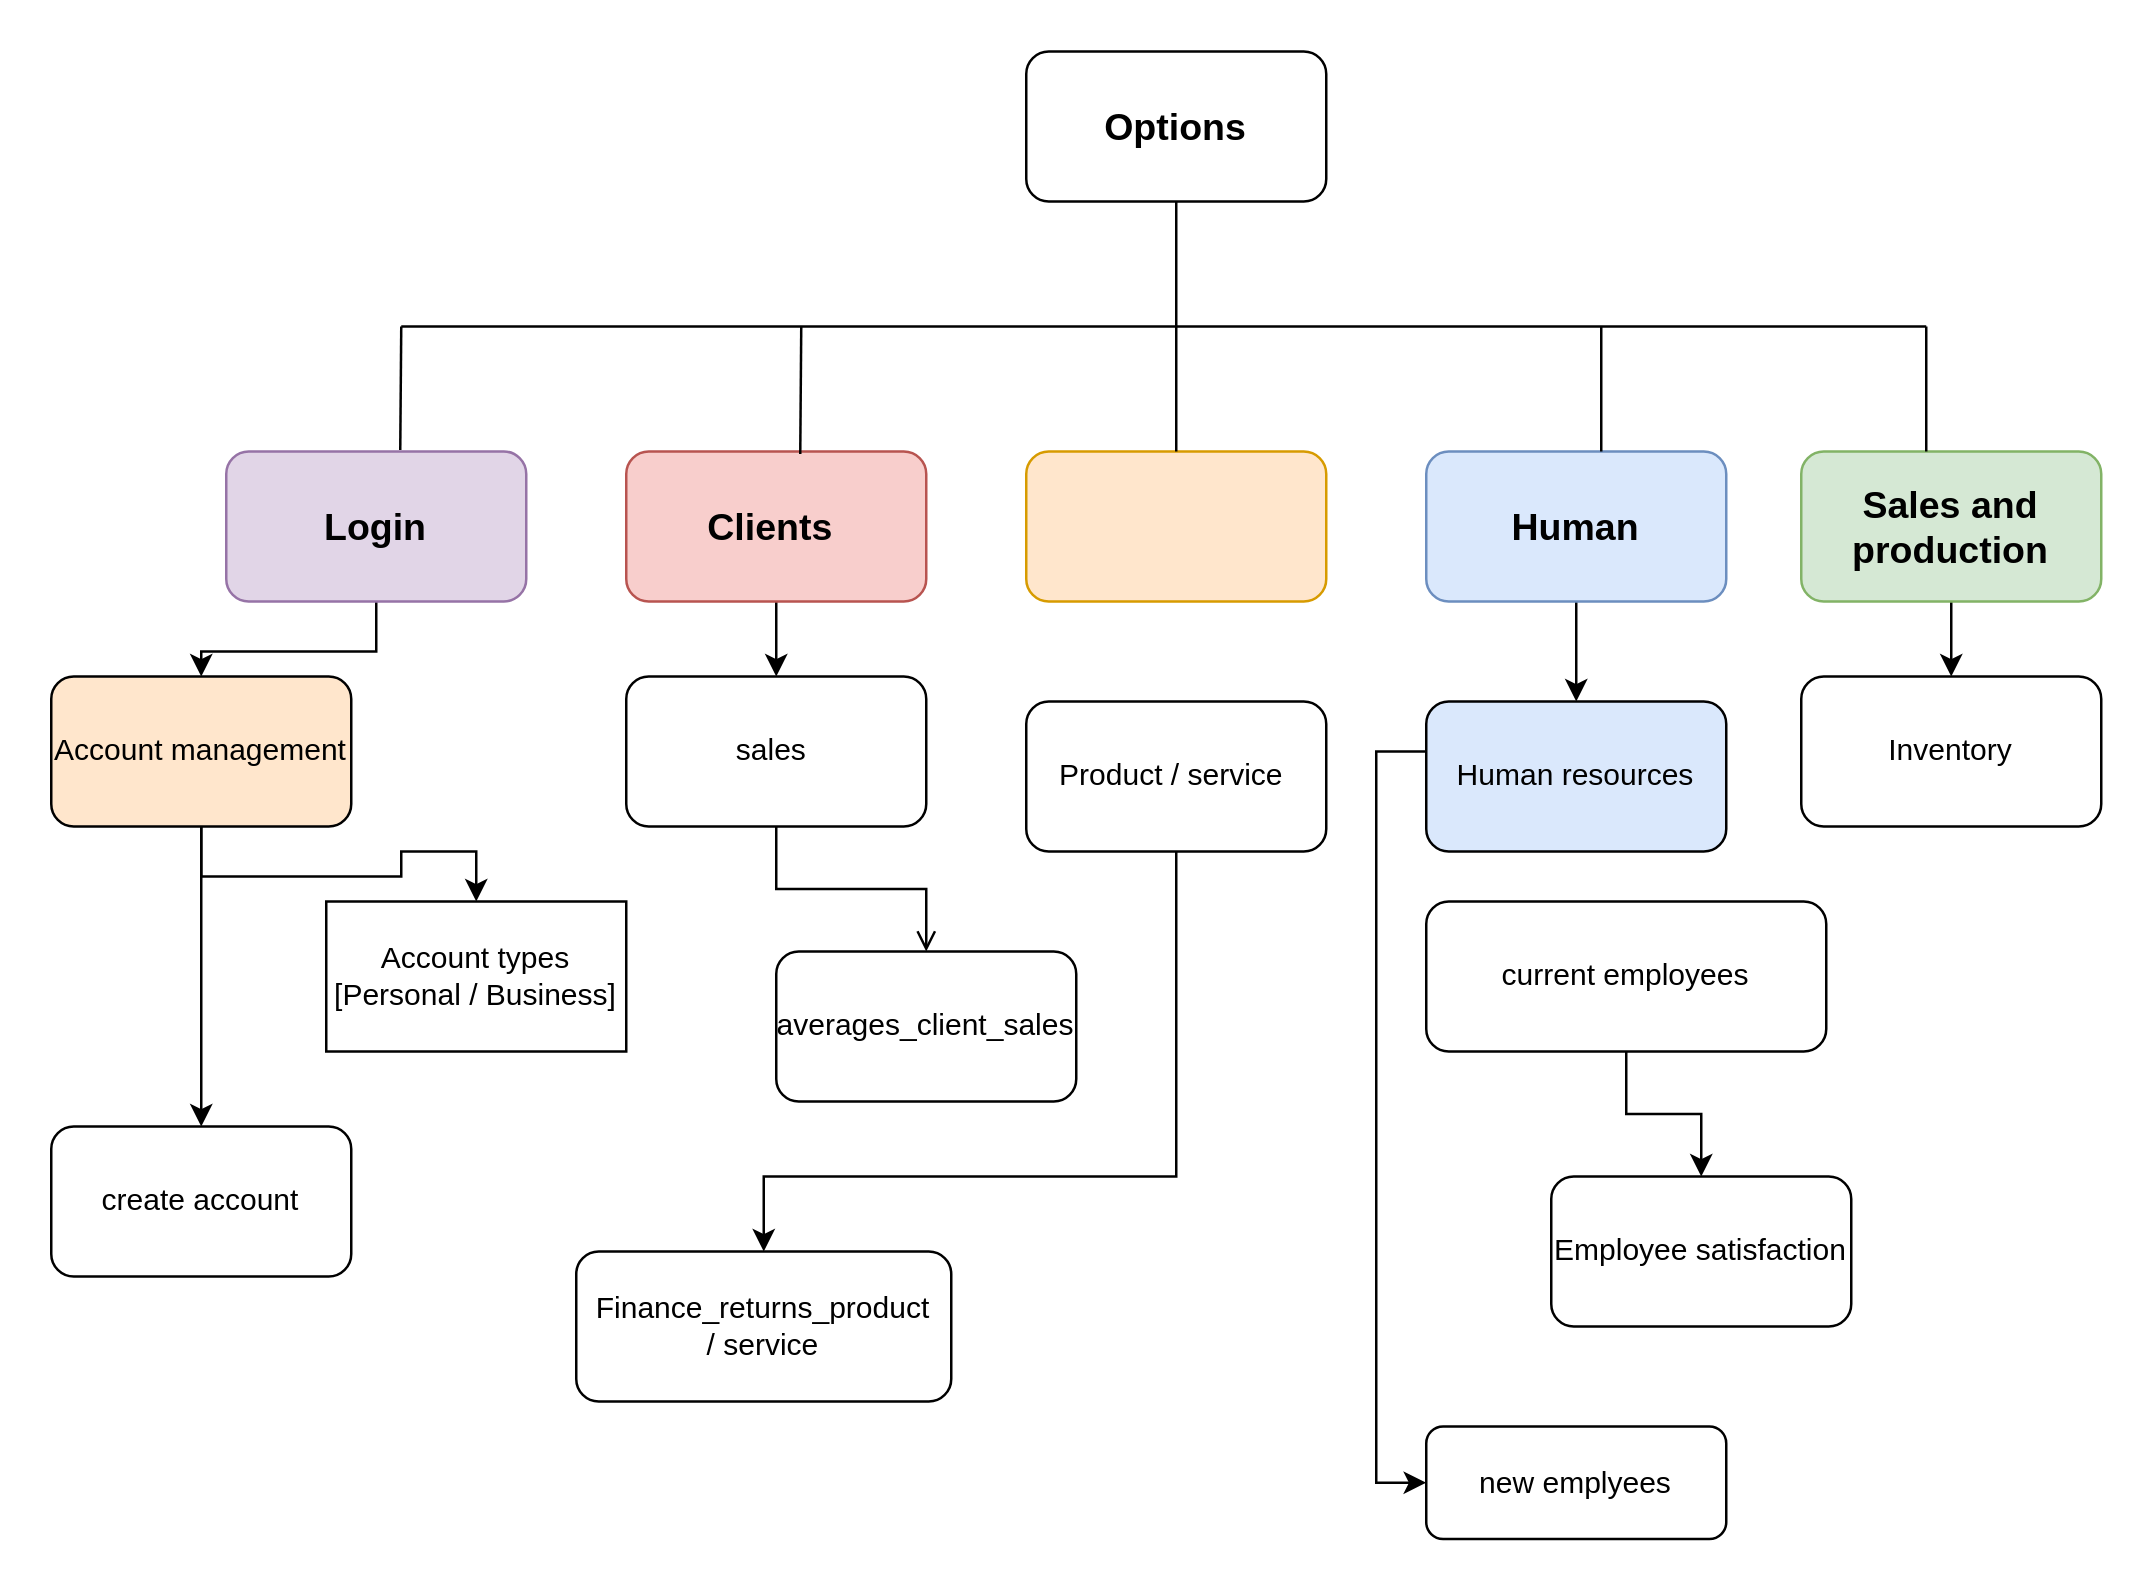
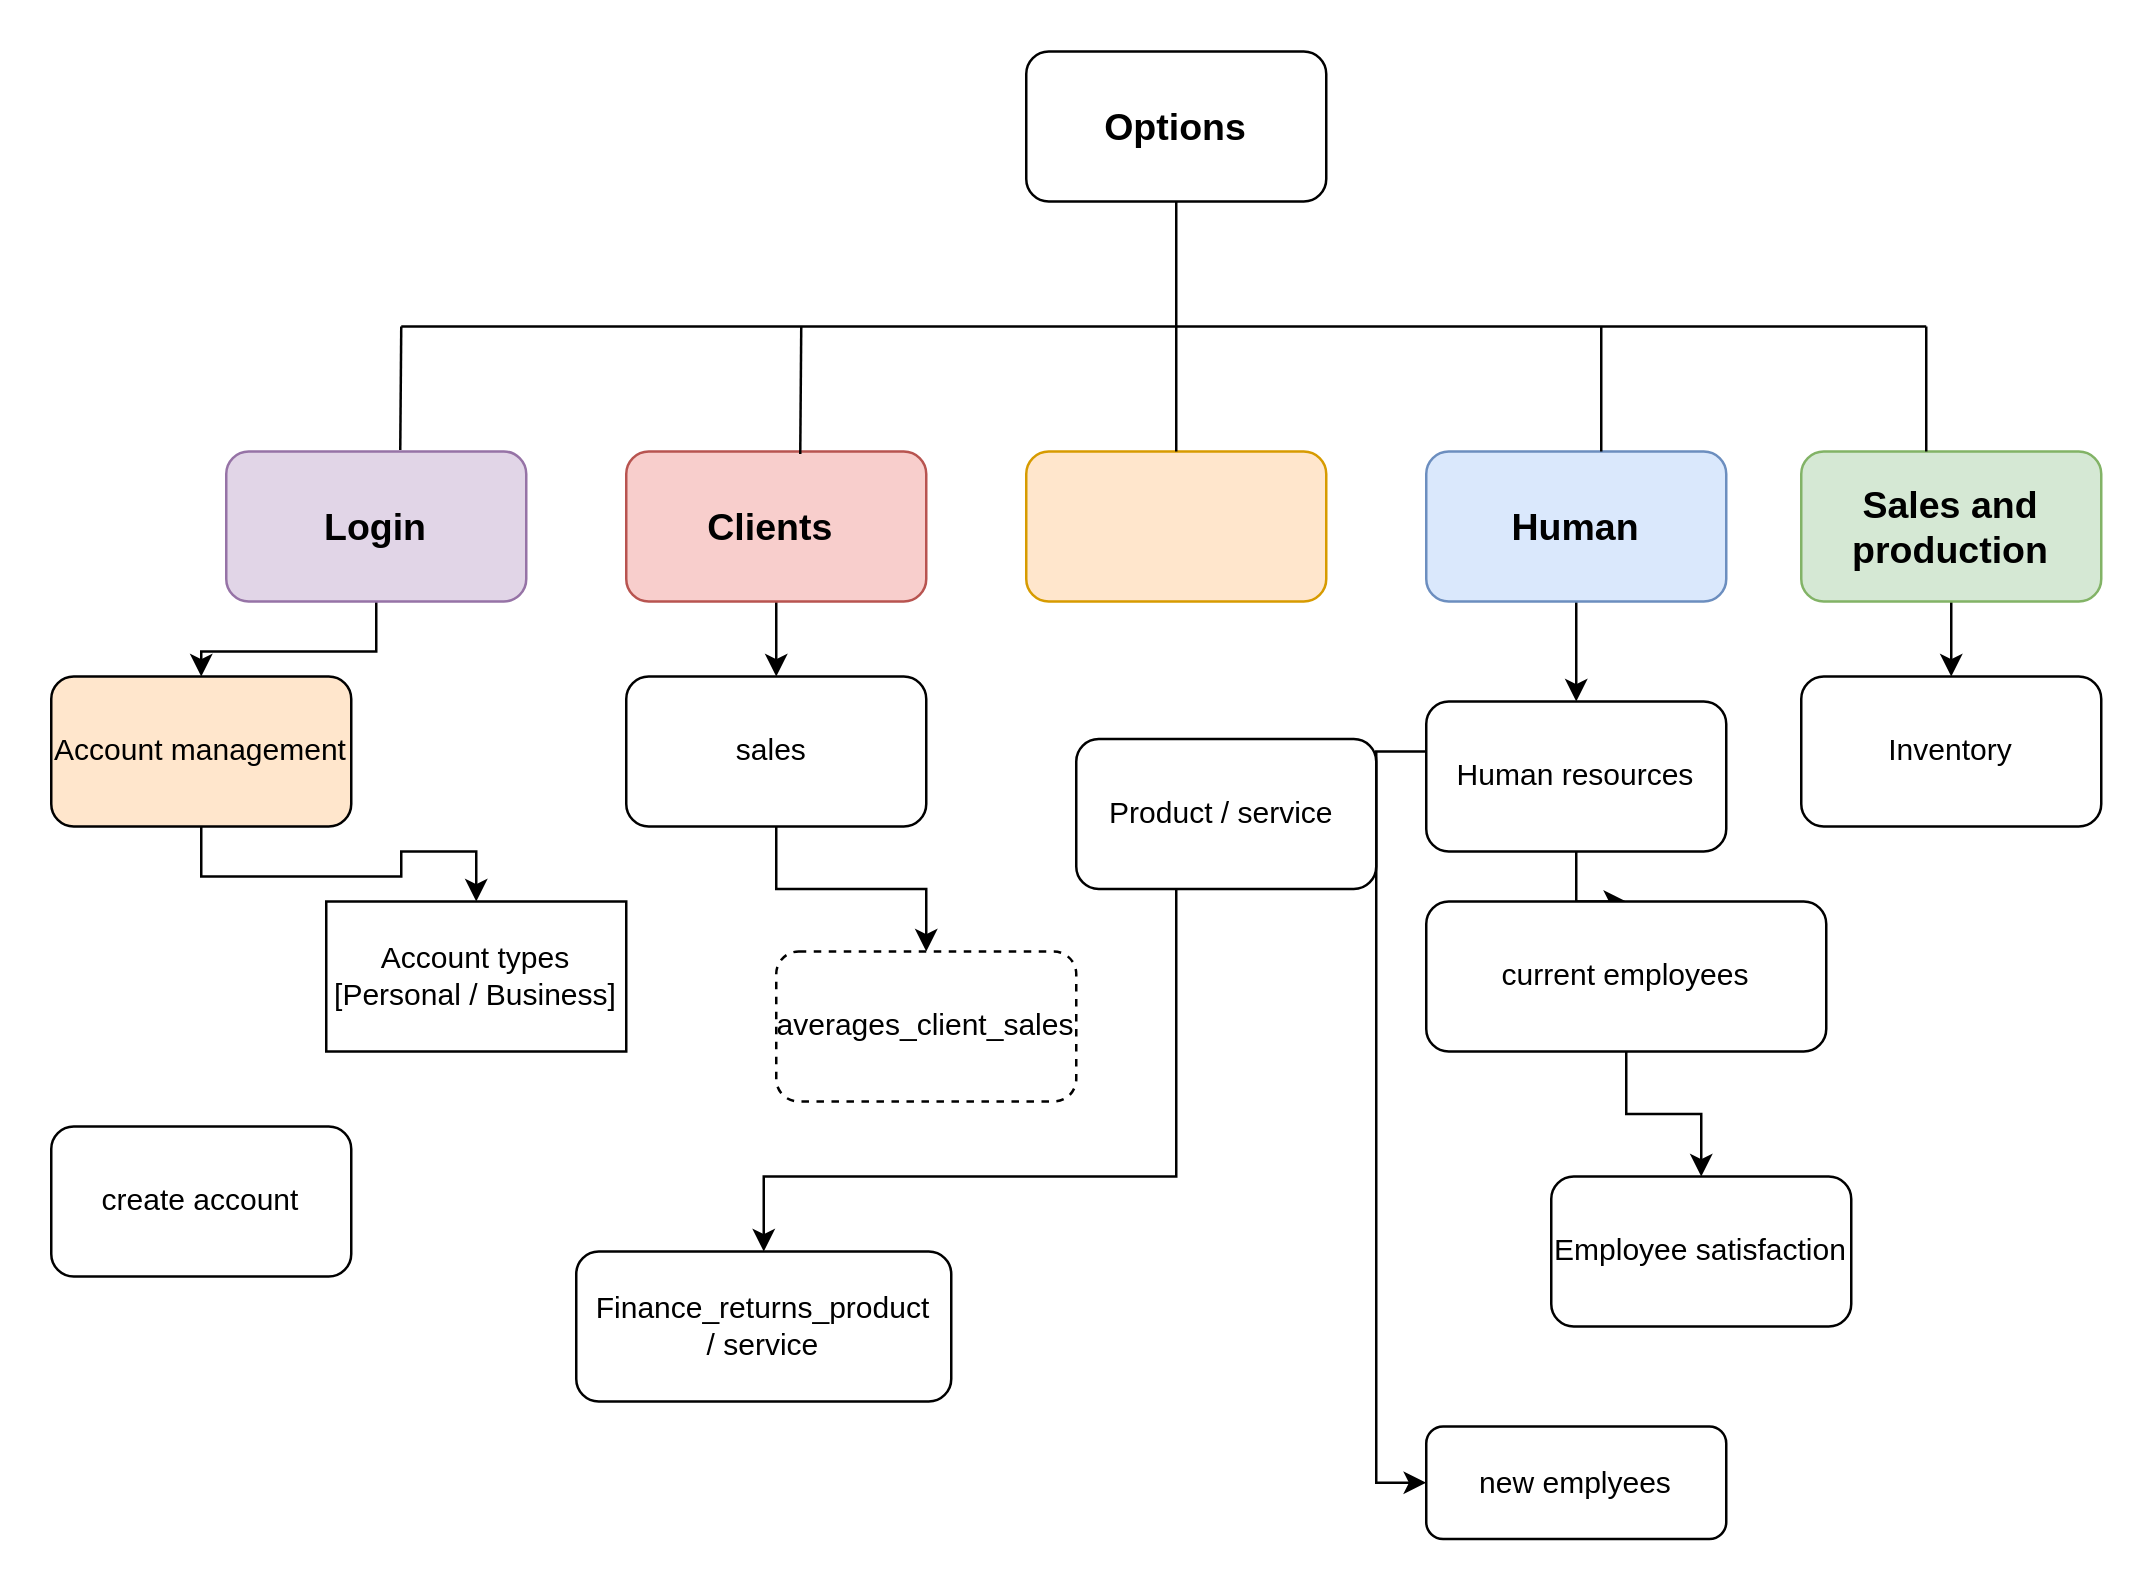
(1176, 776) -> (1226, 814)
(1576, 776) -> (1576, 776)
none -> (1576, 877)
(926, 938) -> (926, 933)
(201, 995) -> none
(926, 1026) -> (926, 1026)
